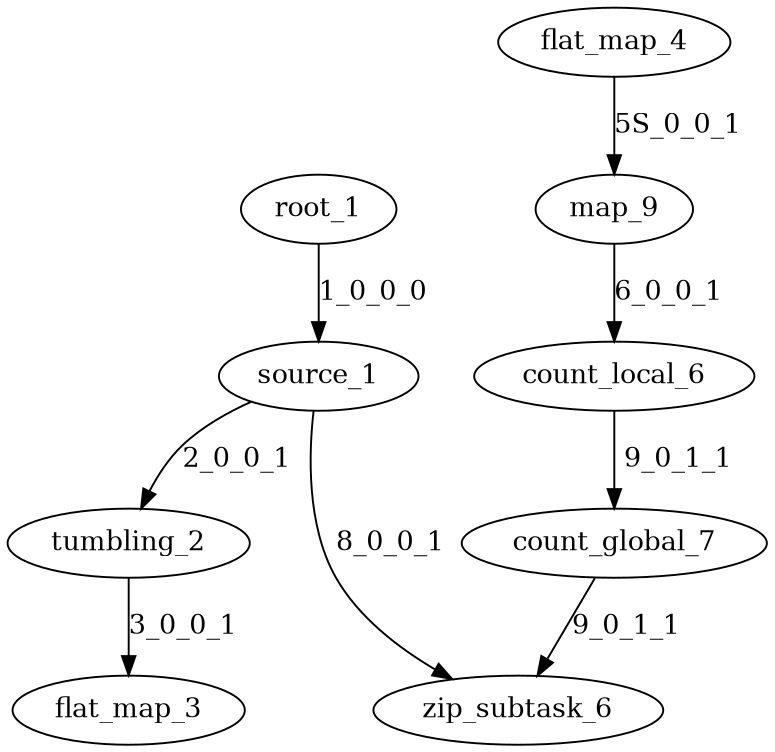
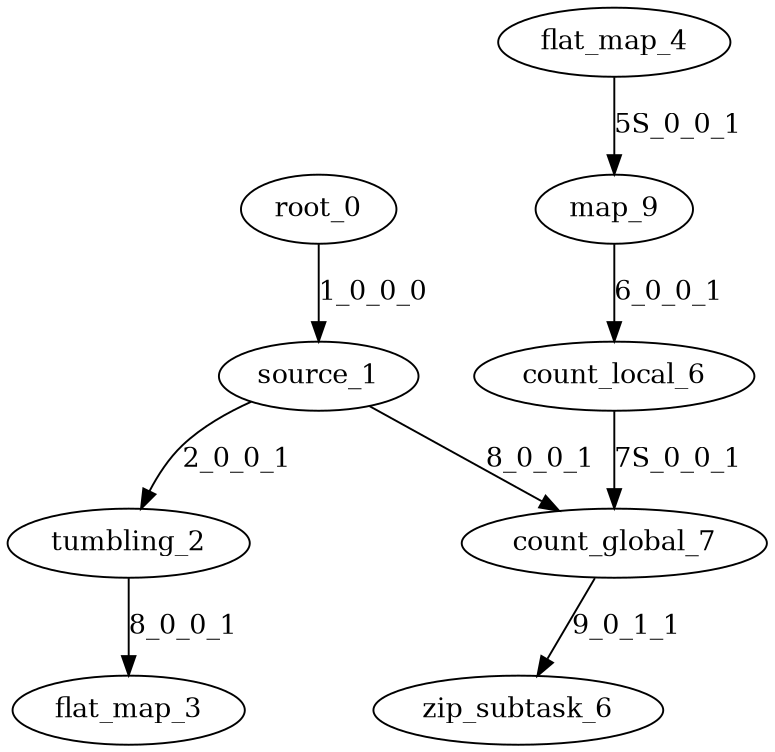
(319, 209) -> (319, 209)
(679, 460) -> (679, 460)
(329, 562) -> (456, 454)
(183, 627) -> (183, 627)
